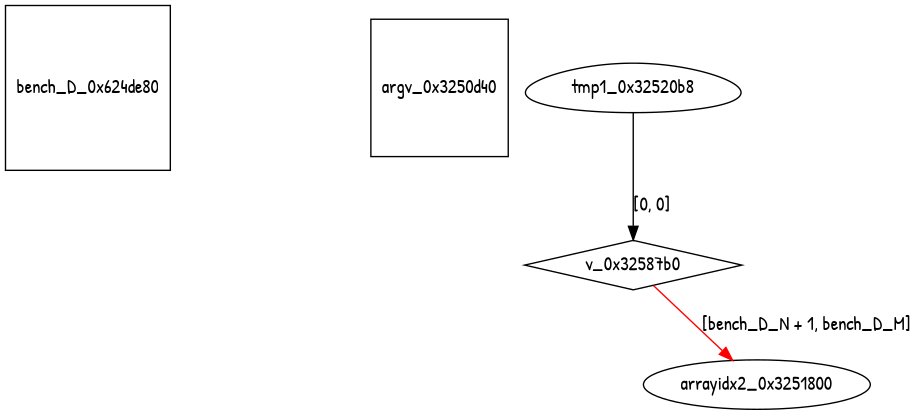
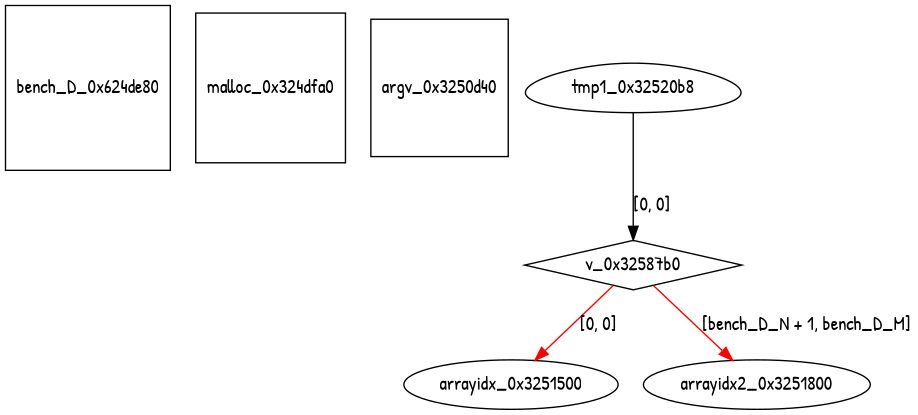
none -> (271, 88)
none -> (511, 385)
